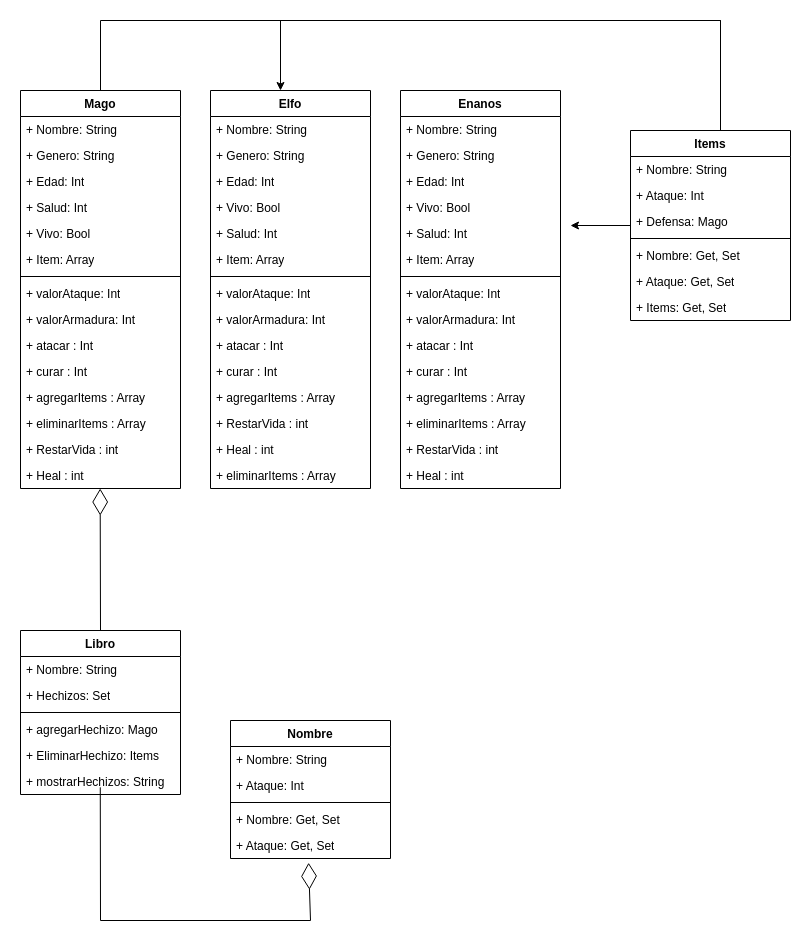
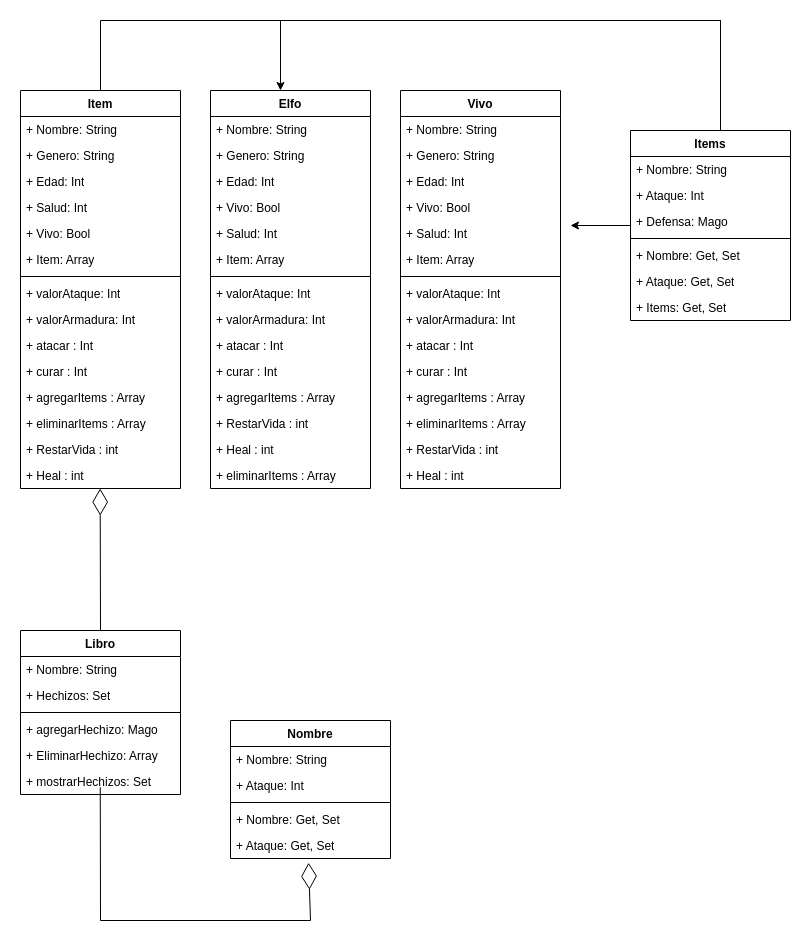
(101, 105) -> (101, 105)
(481, 105) -> (481, 105)
(96, 757) -> (96, 757)
(102, 790) -> (94, 783)
